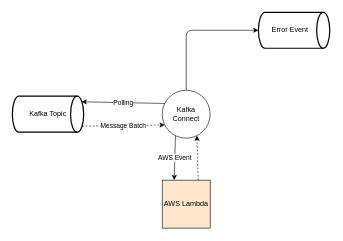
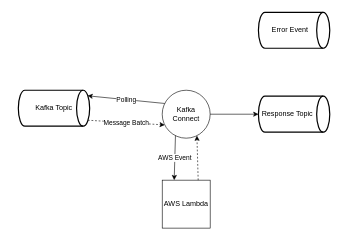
(188, 32) -> none
(48, 114) -> (54, 108)
none -> (253, 114)
none -> (294, 114)
(186, 204) -> (186, 204)
